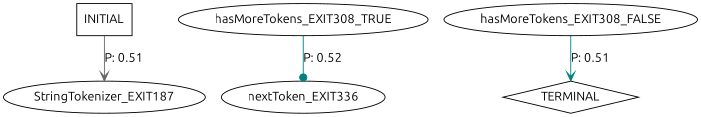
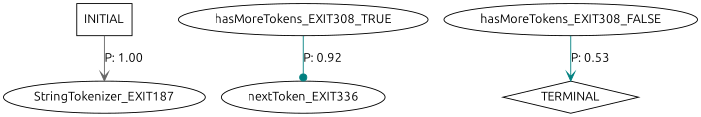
(124, 58) -> (124, 58)
(323, 58) -> (323, 58)
(590, 58) -> (590, 58)
